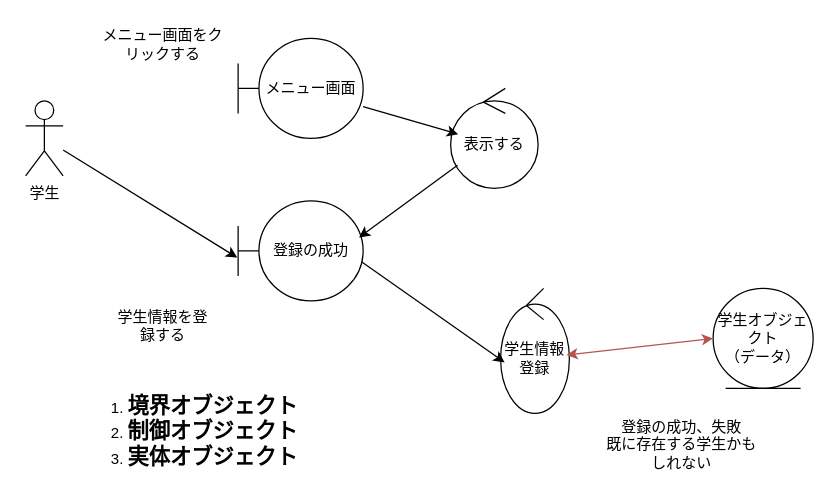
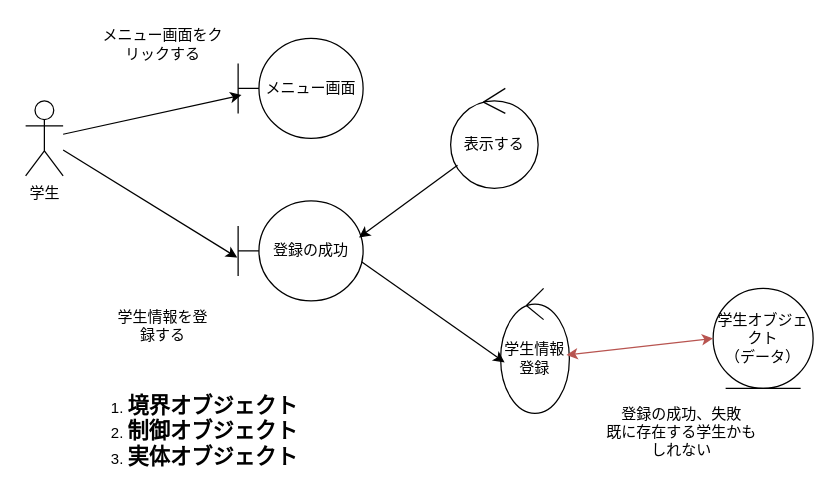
none -> (148, 115)
(406, 119) -> none
(682, 444) -> (682, 432)
